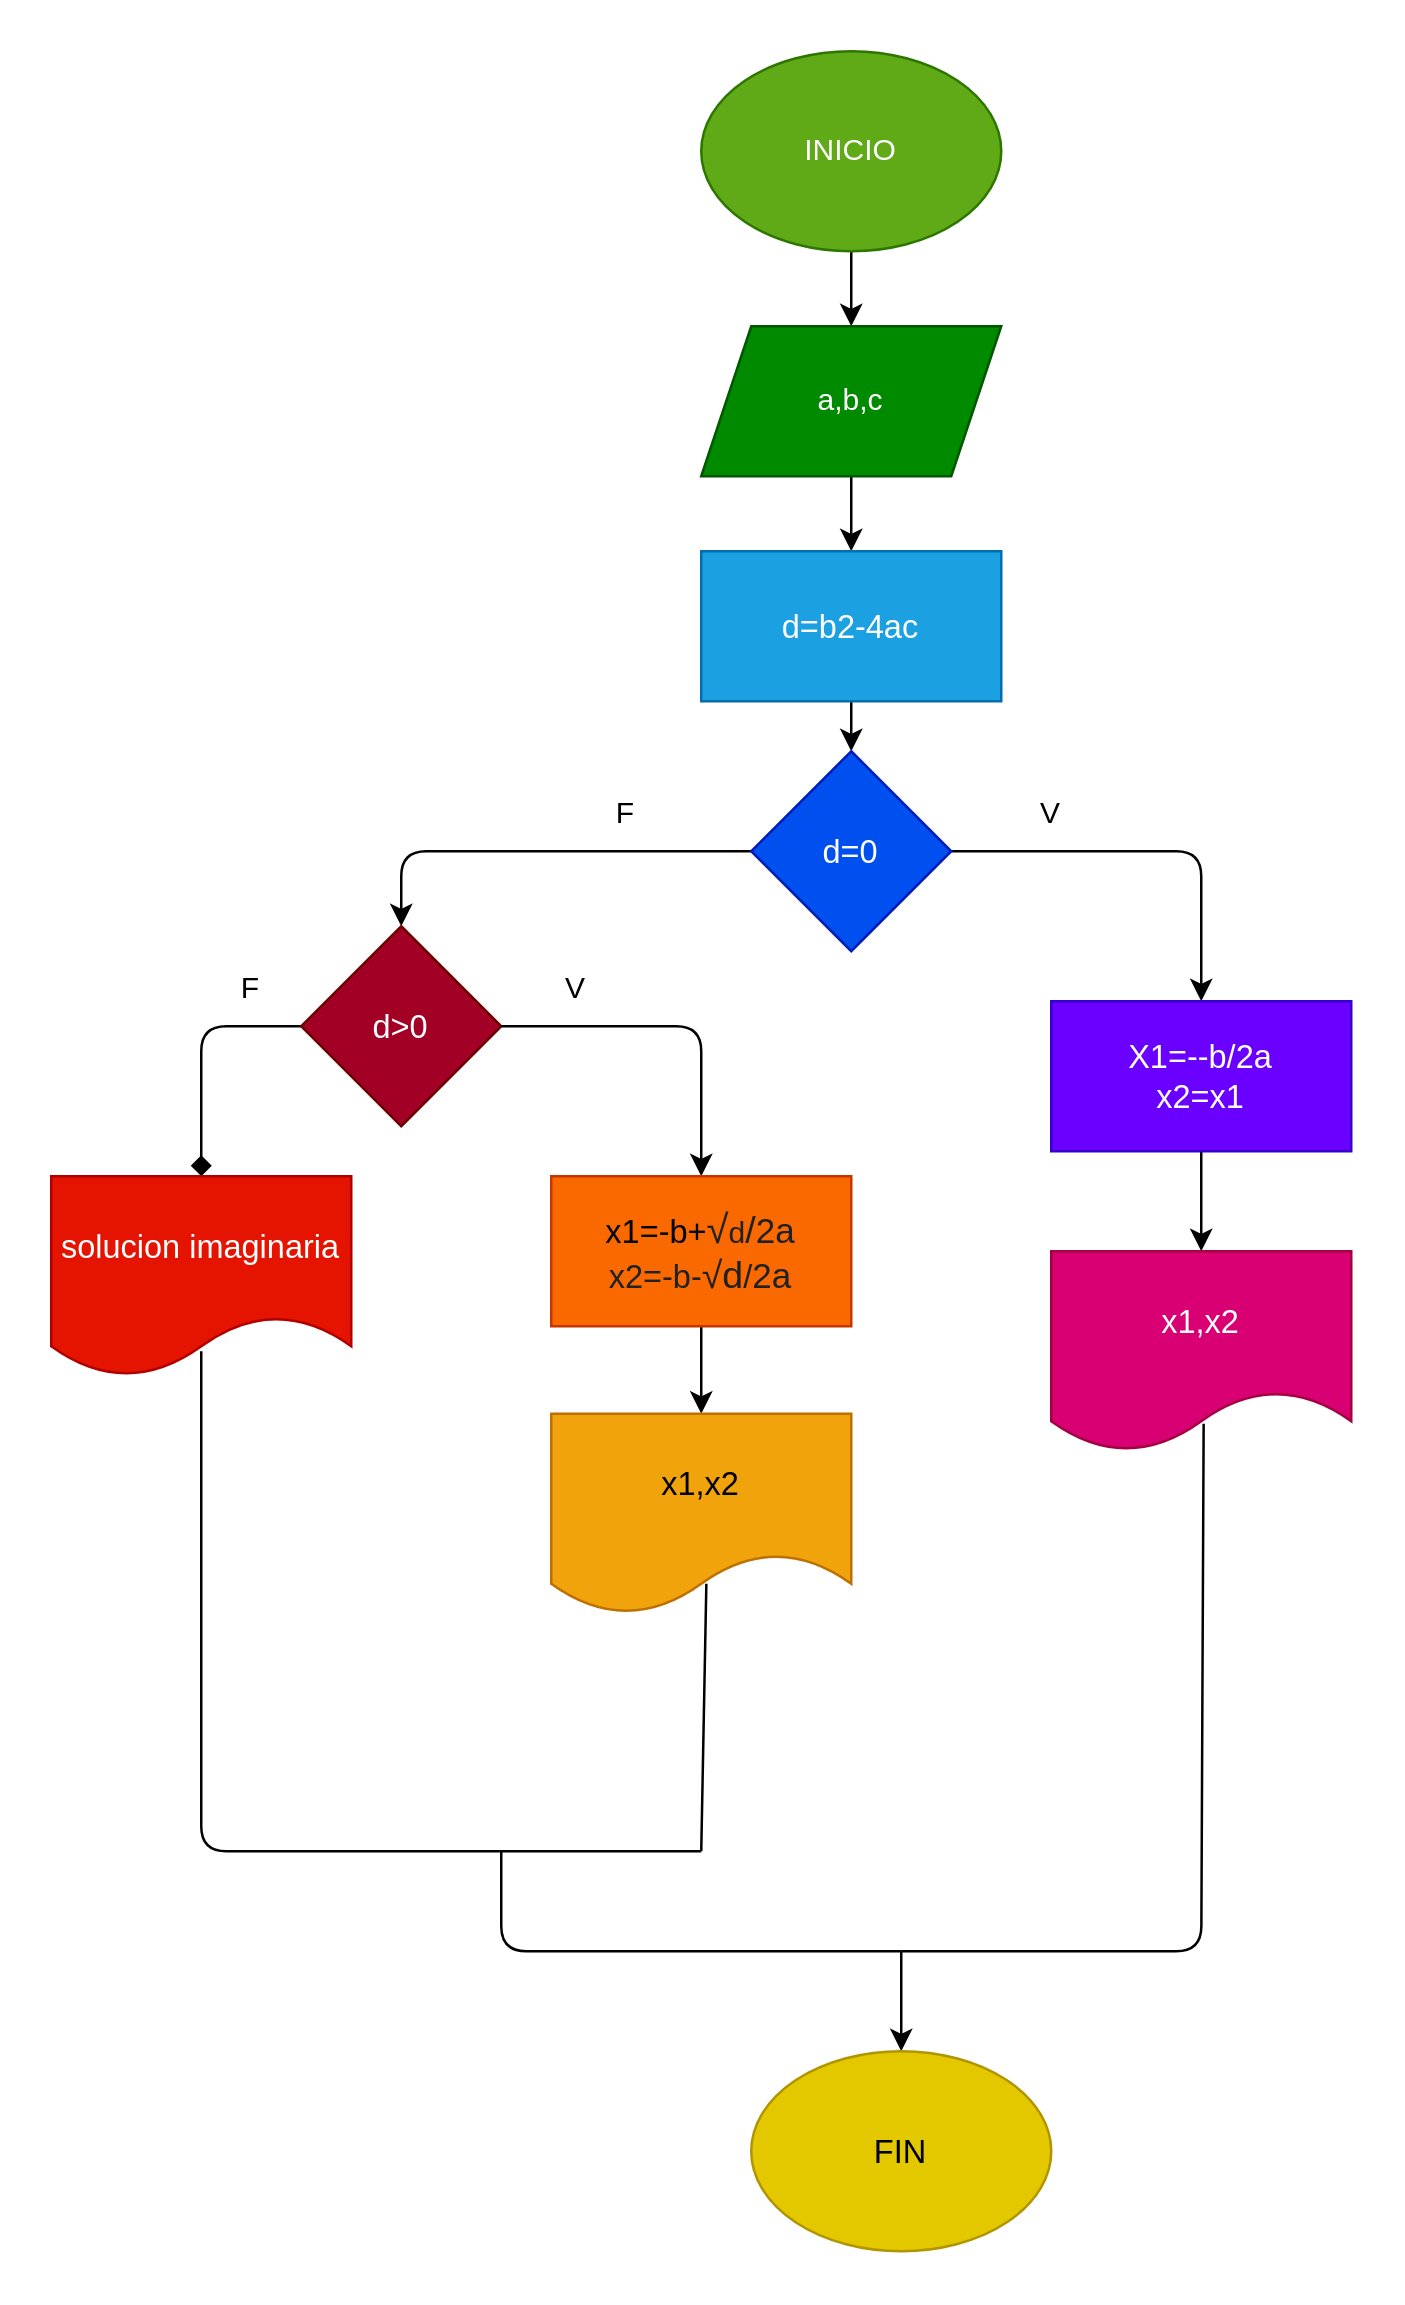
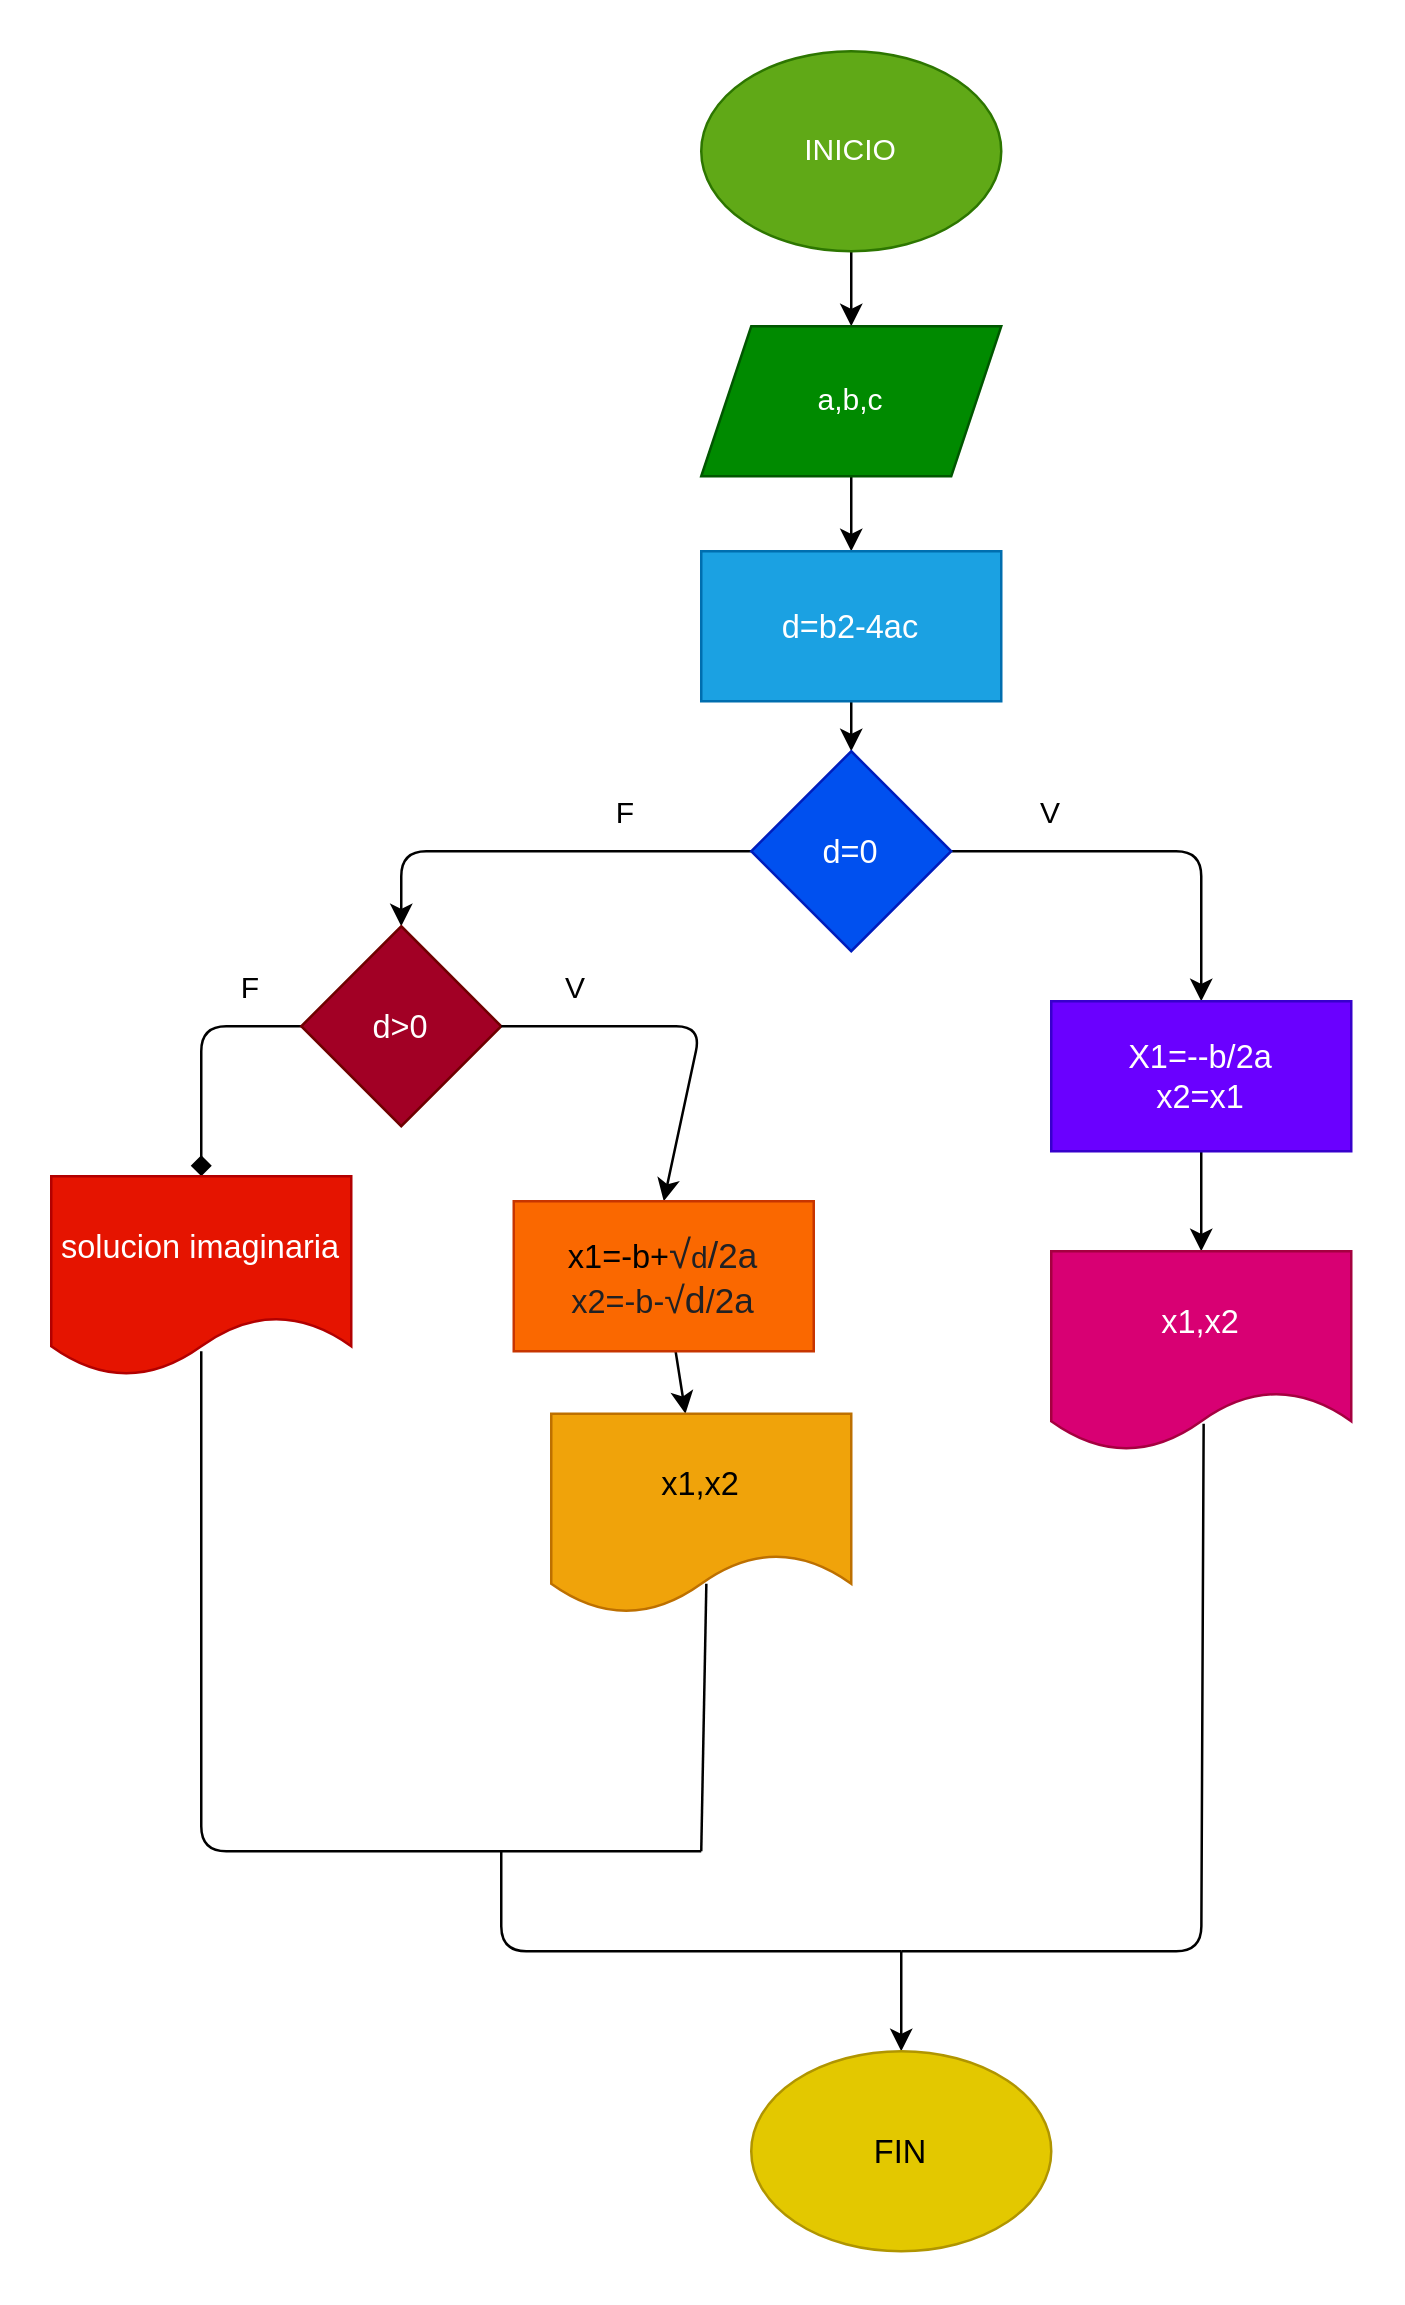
(701, 1251) -> (664, 1276)
